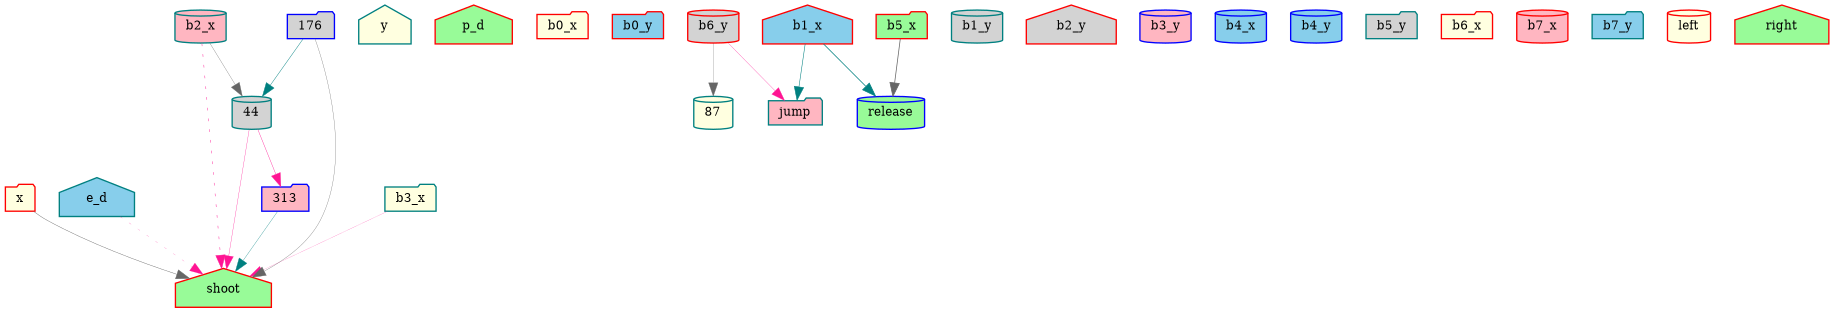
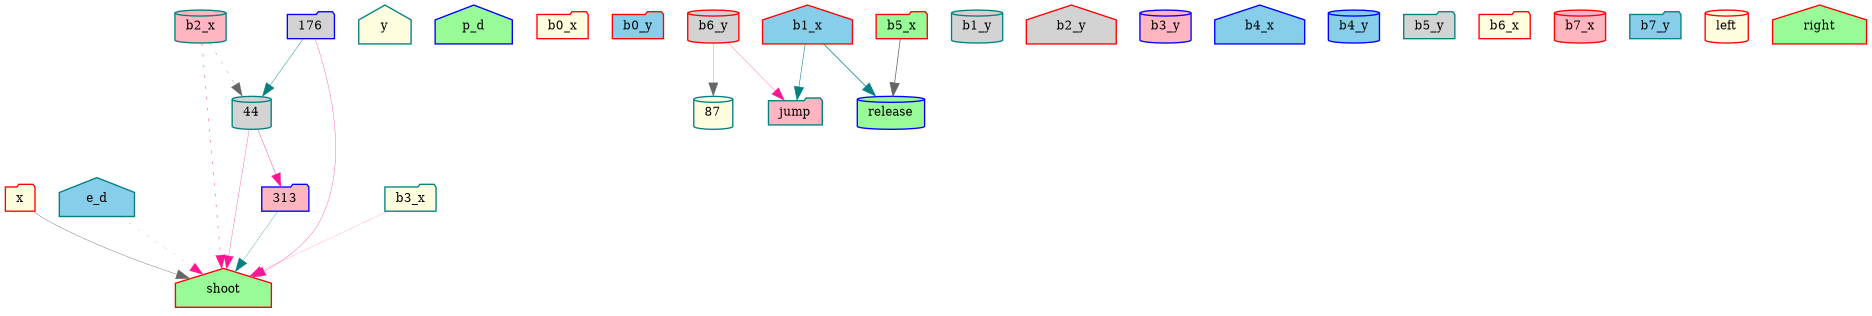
(474, 27) -> (474, 27)
(1241, 27) -> (1260, 27)
(223, 64) -> (223, 64)
(335, 168) -> (335, 168)
